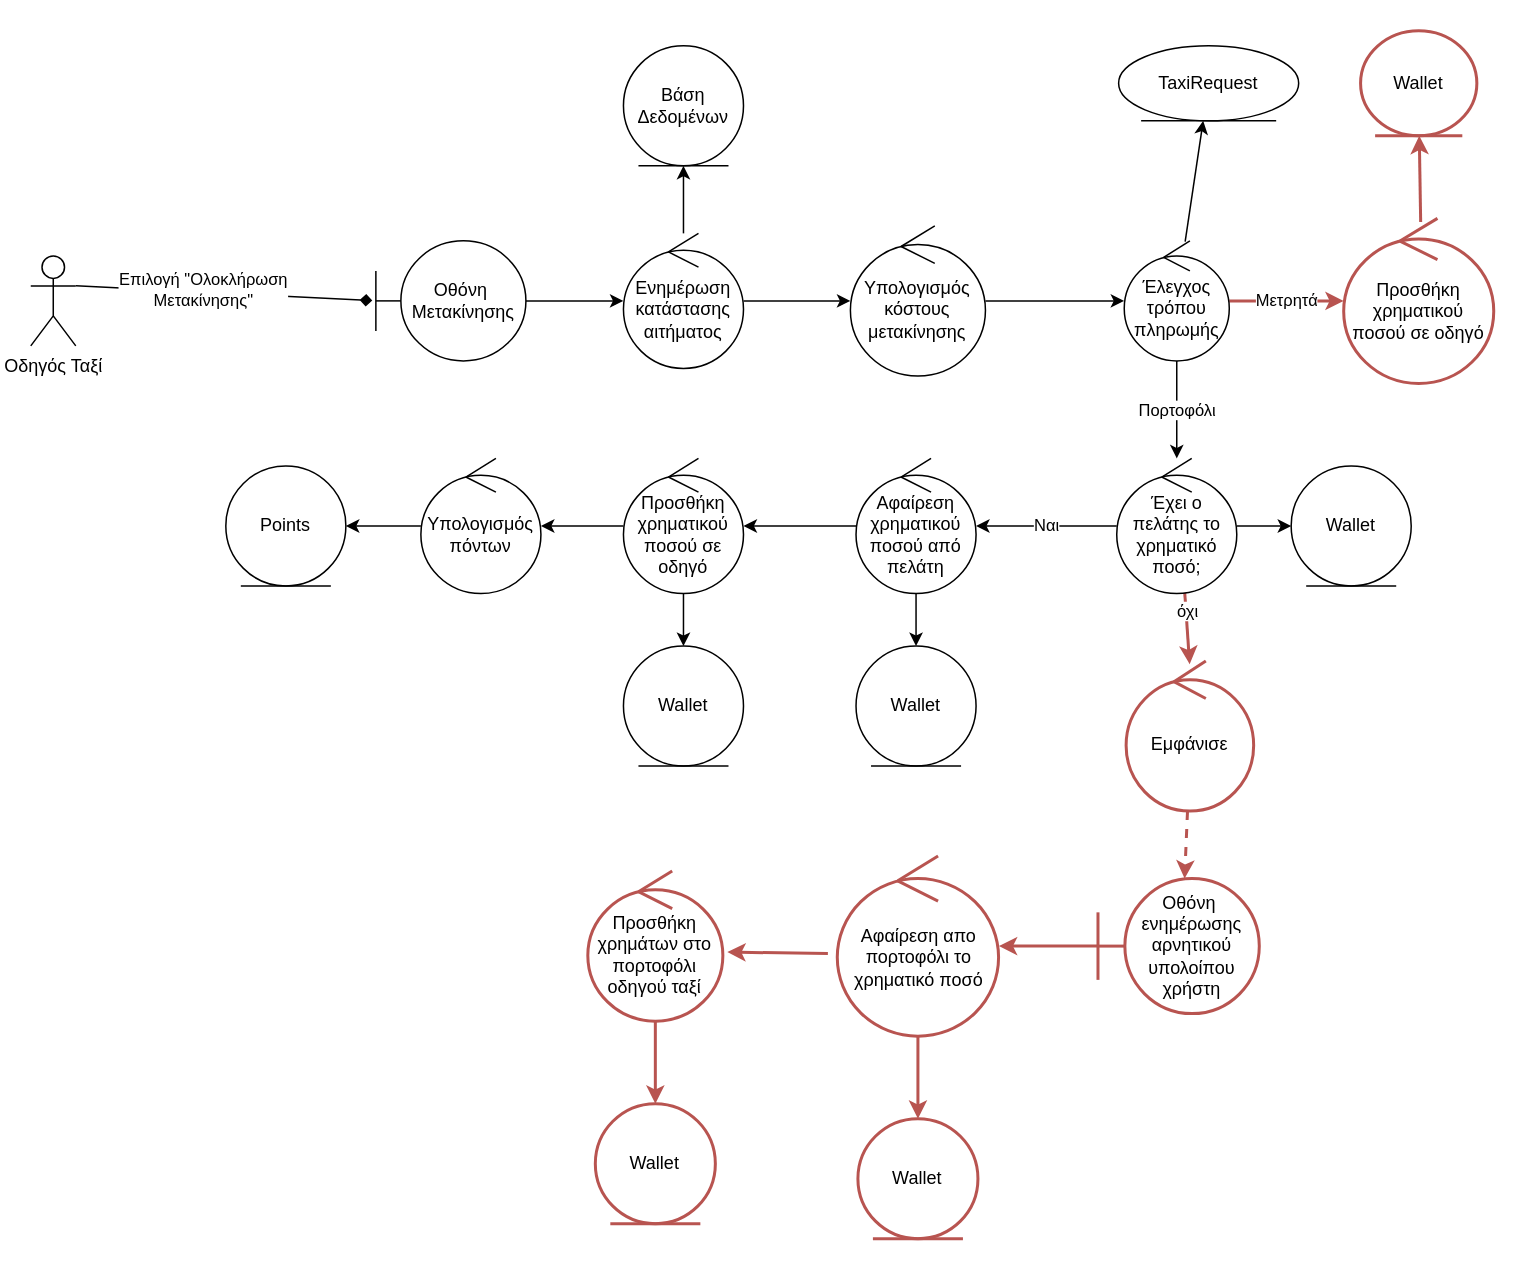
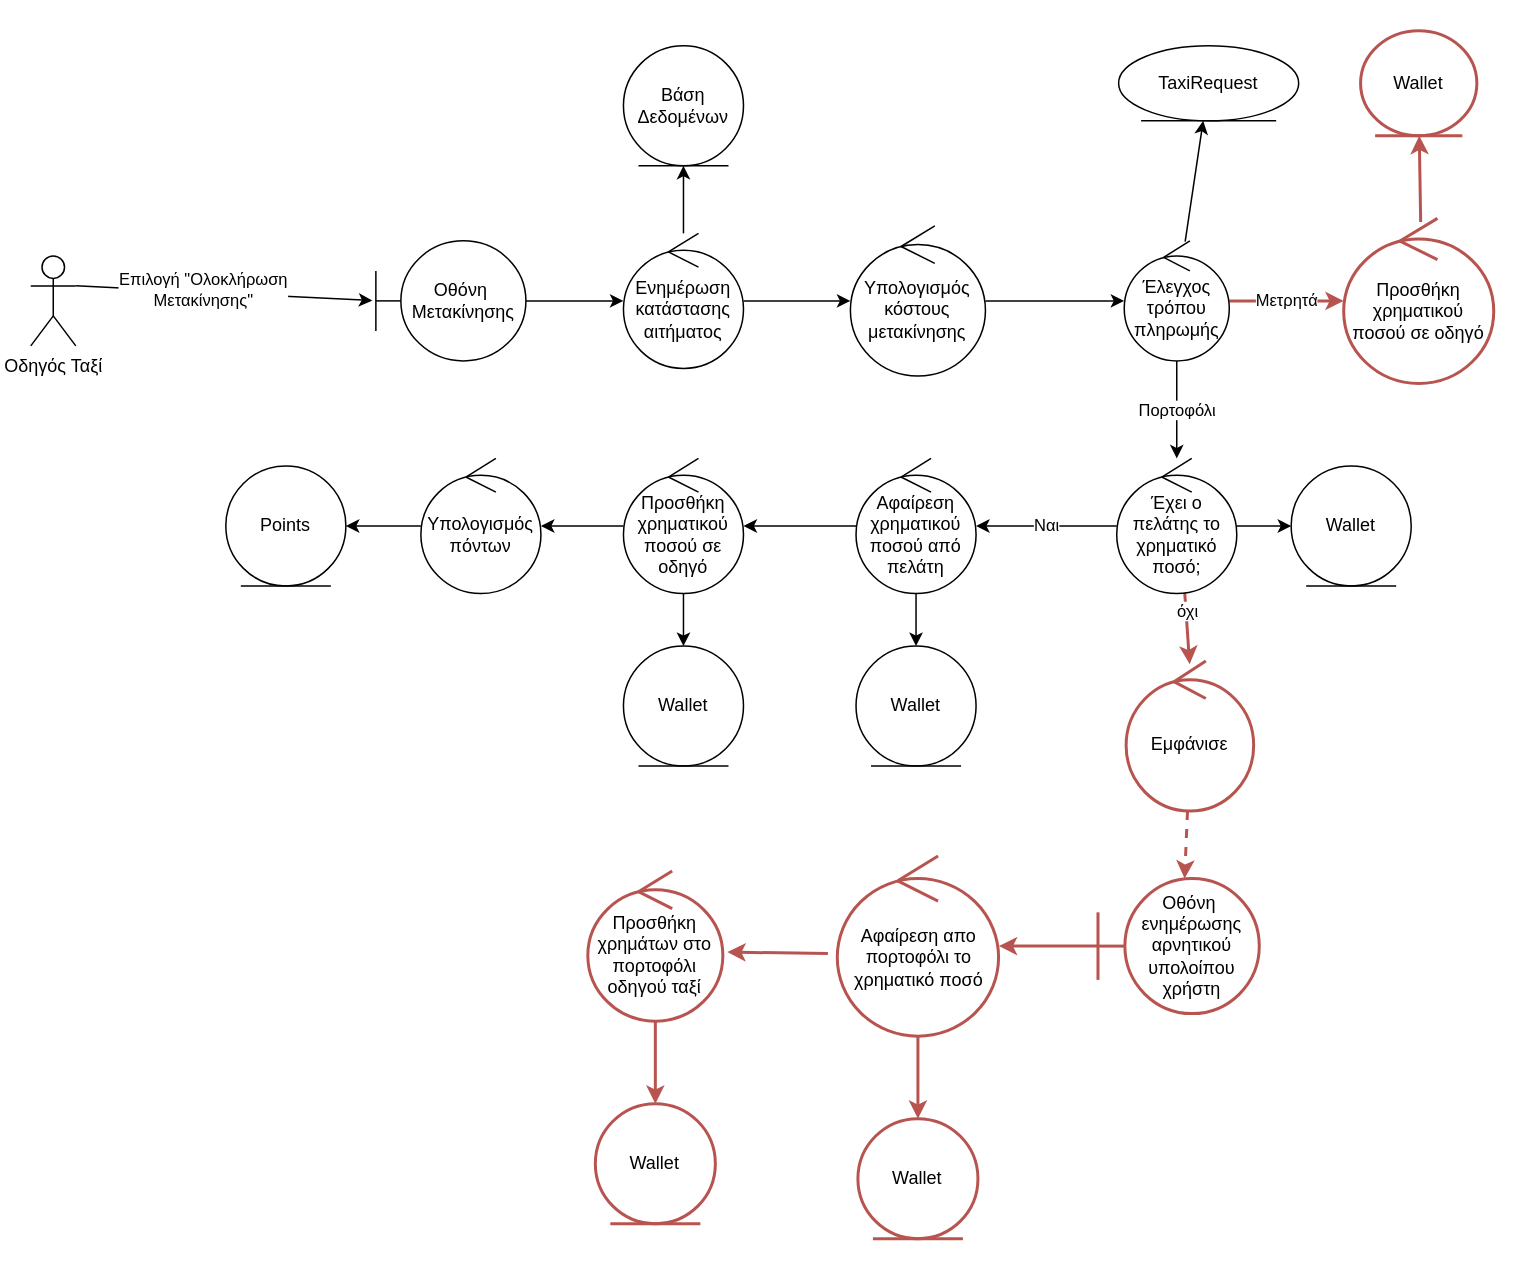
(359, 300) -> (360, 300)
